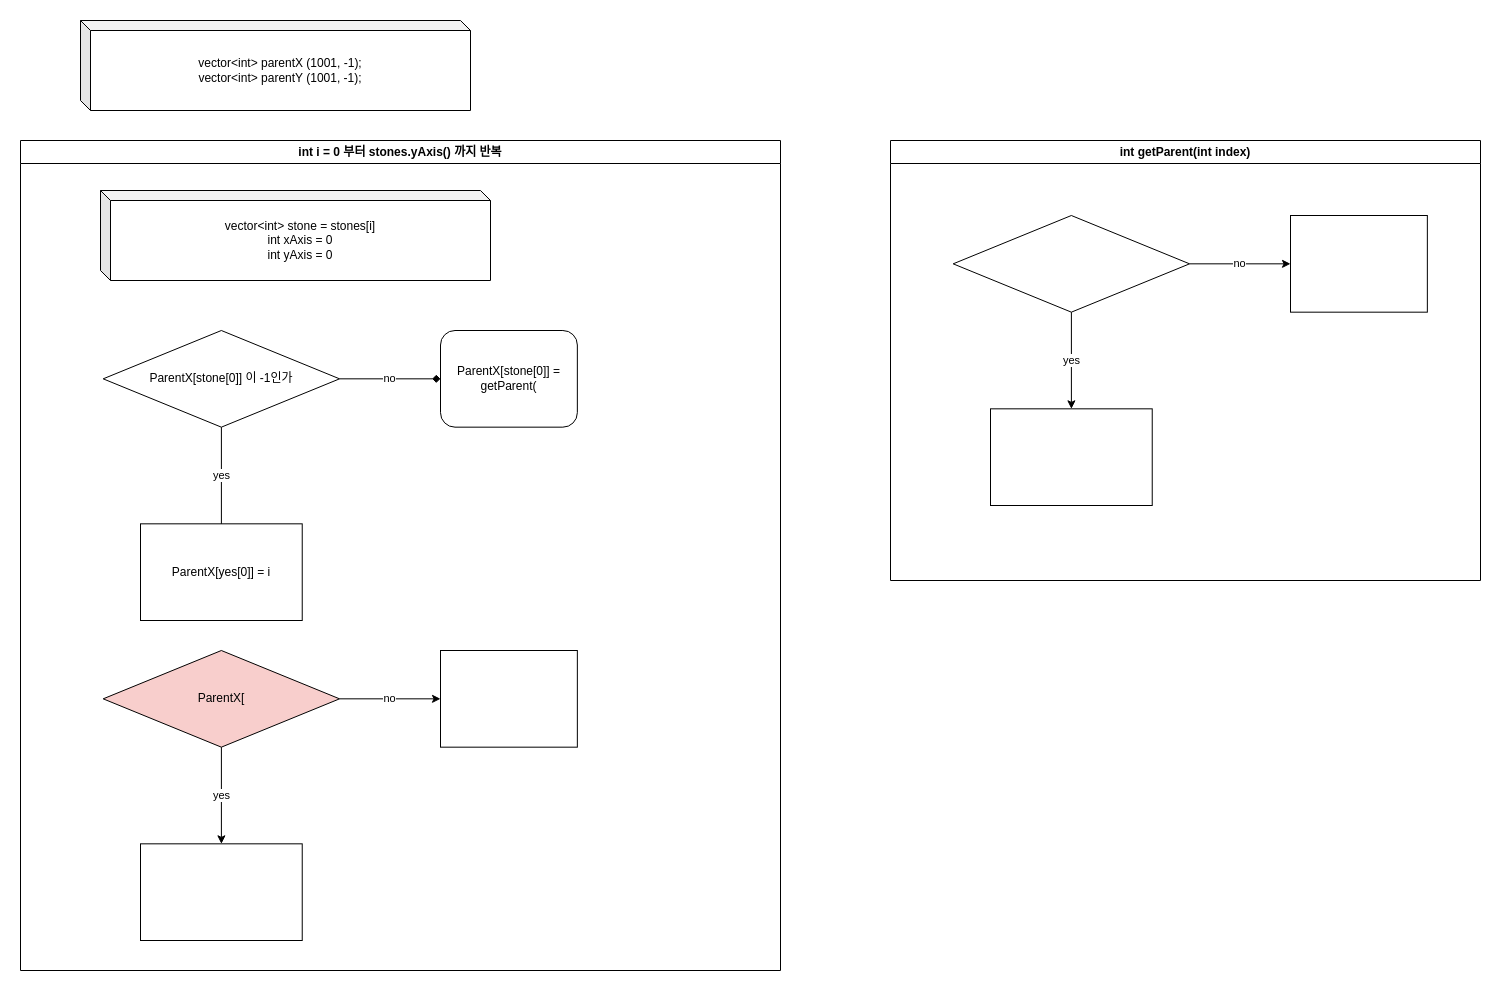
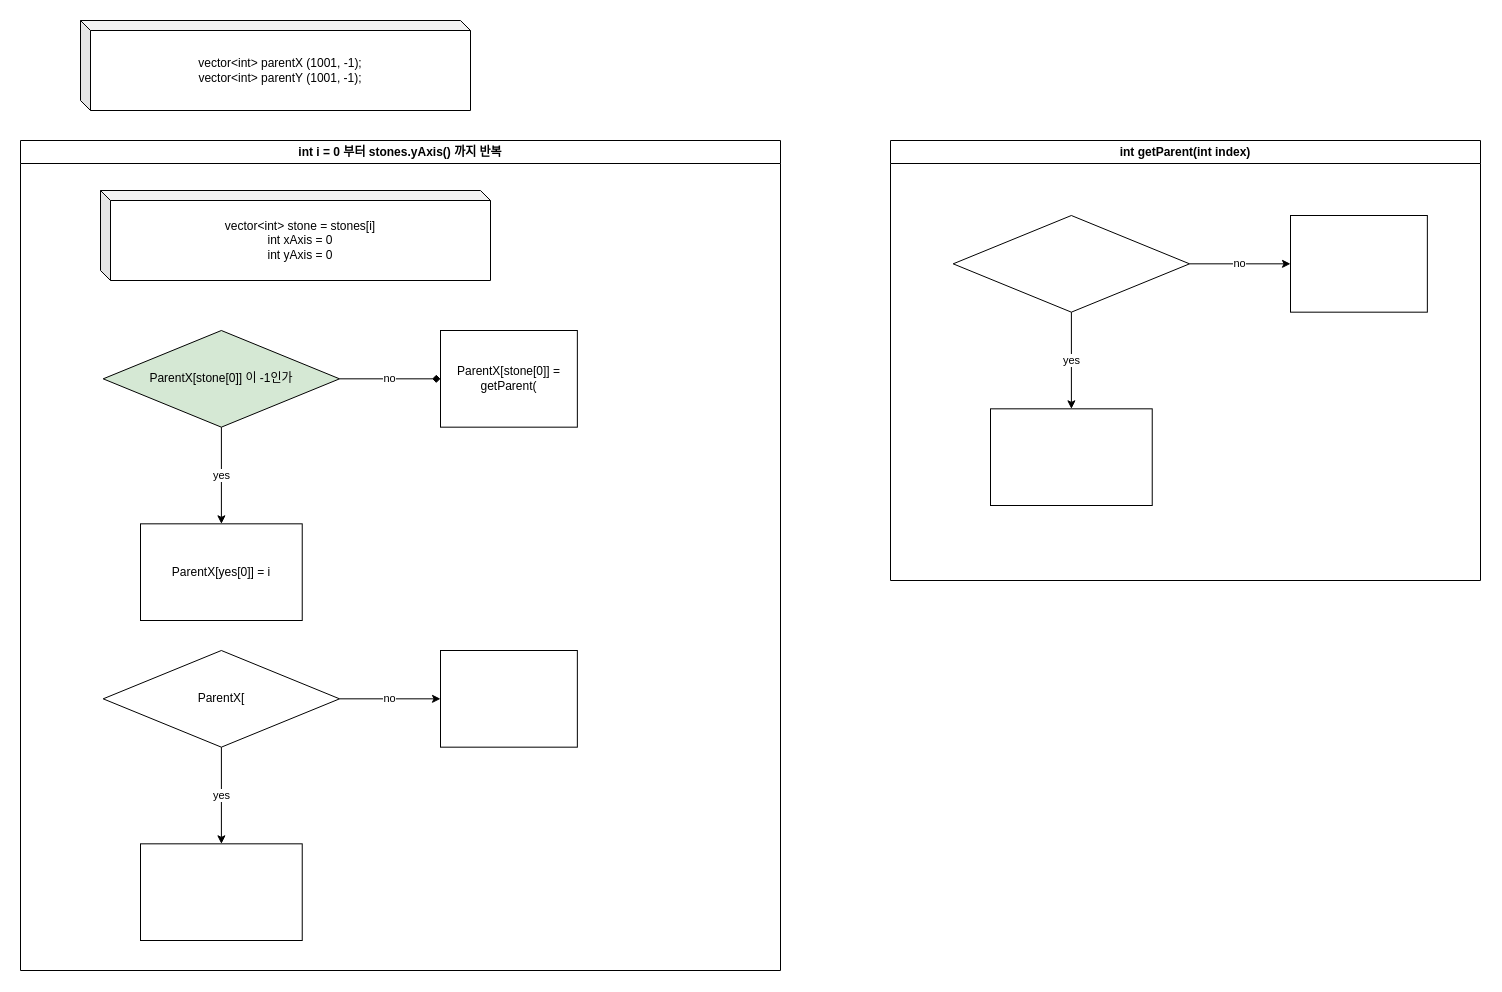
(221, 379) -> (221, 379)
(509, 379) -> (509, 379)
(221, 518) -> (221, 515)
(221, 699) -> (221, 699)
